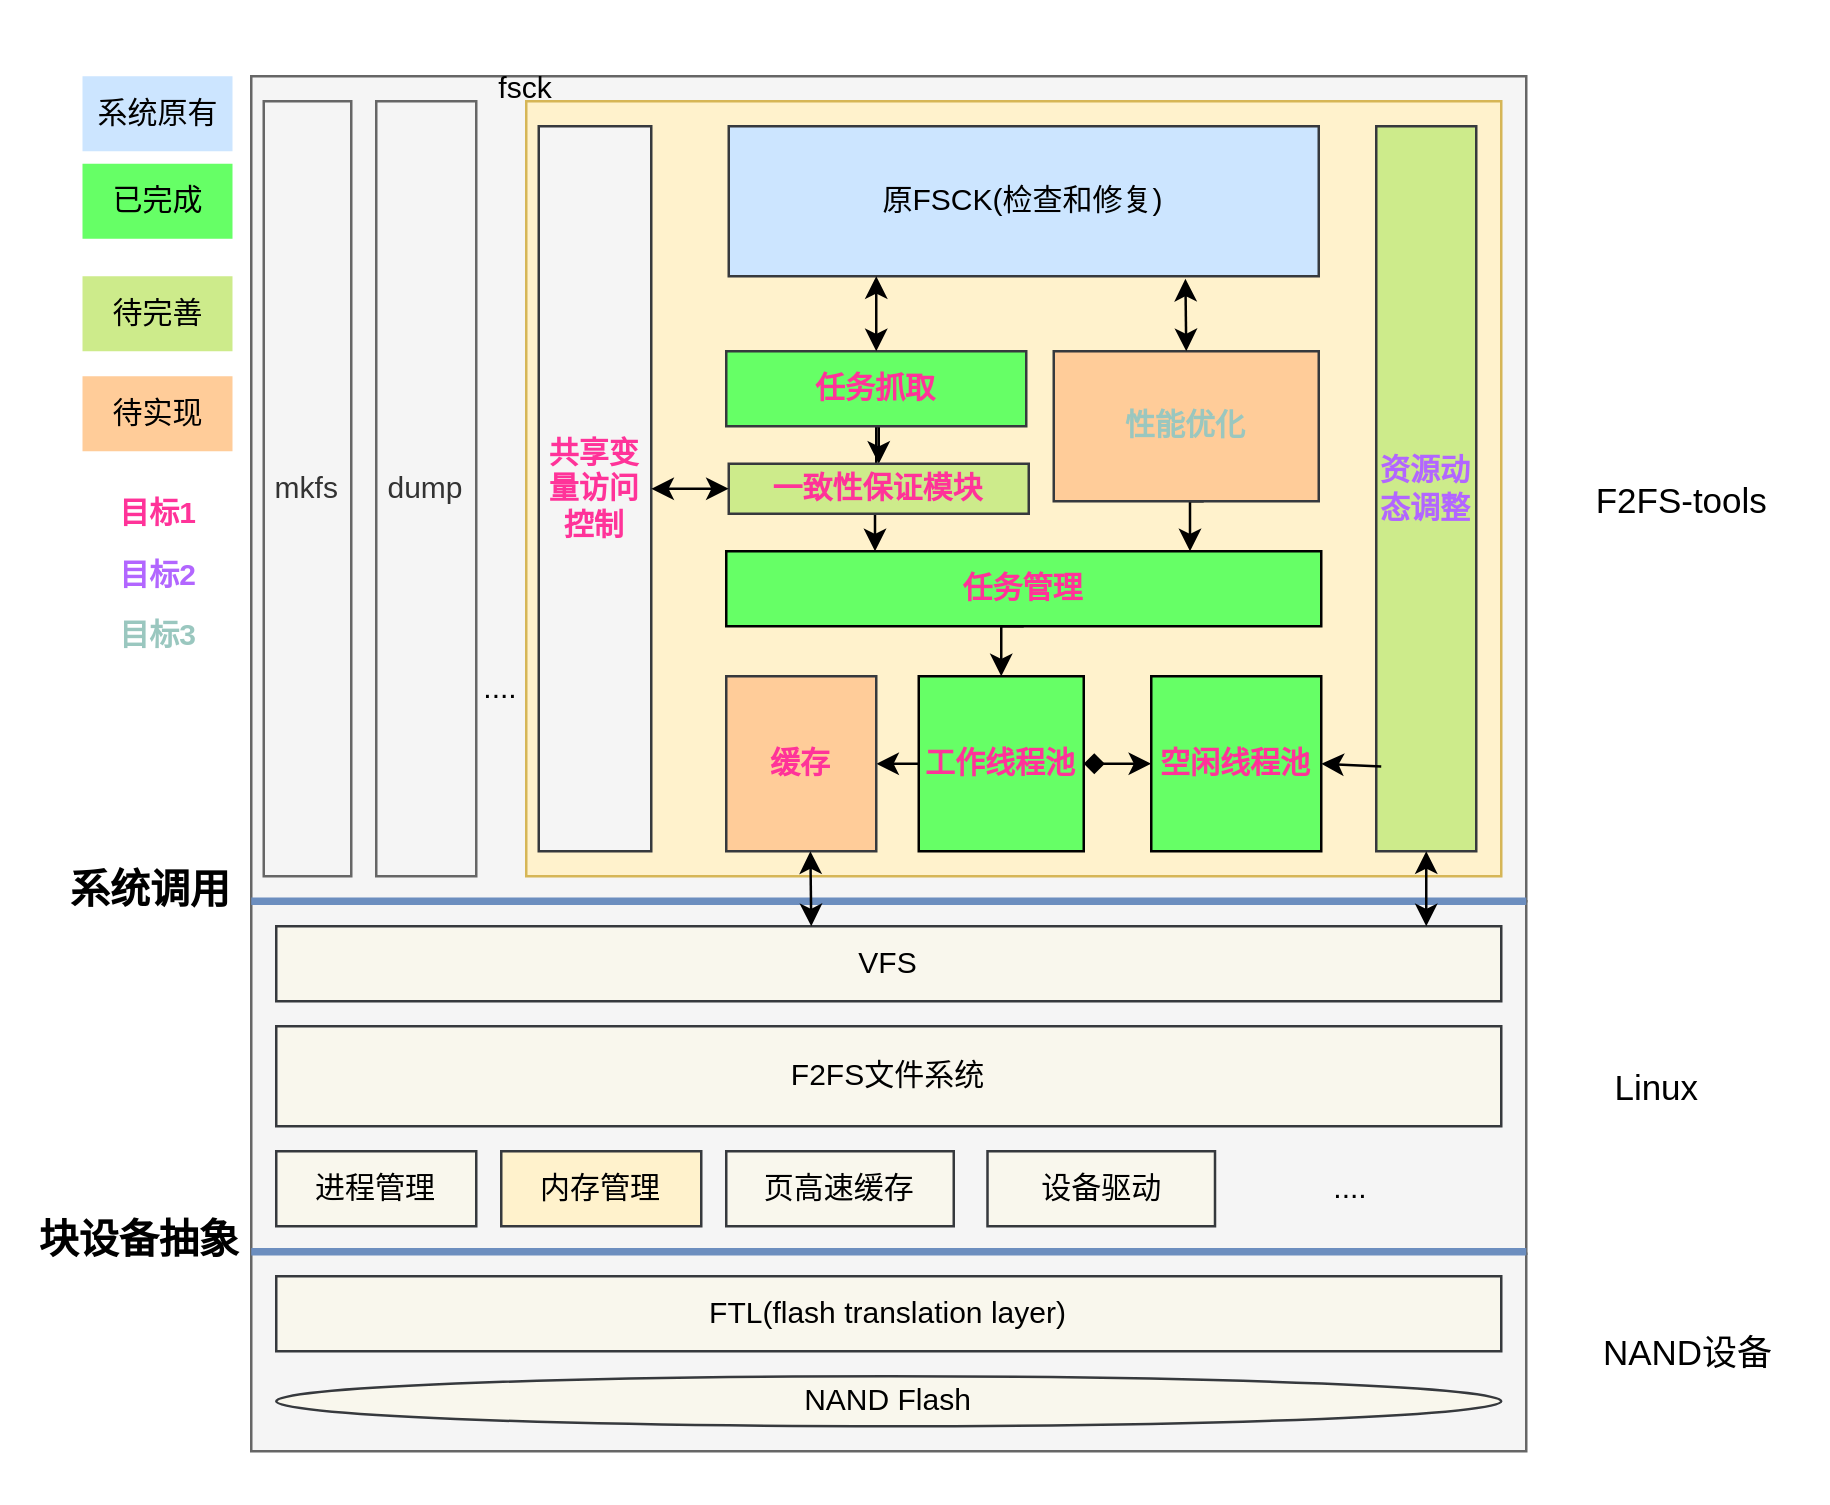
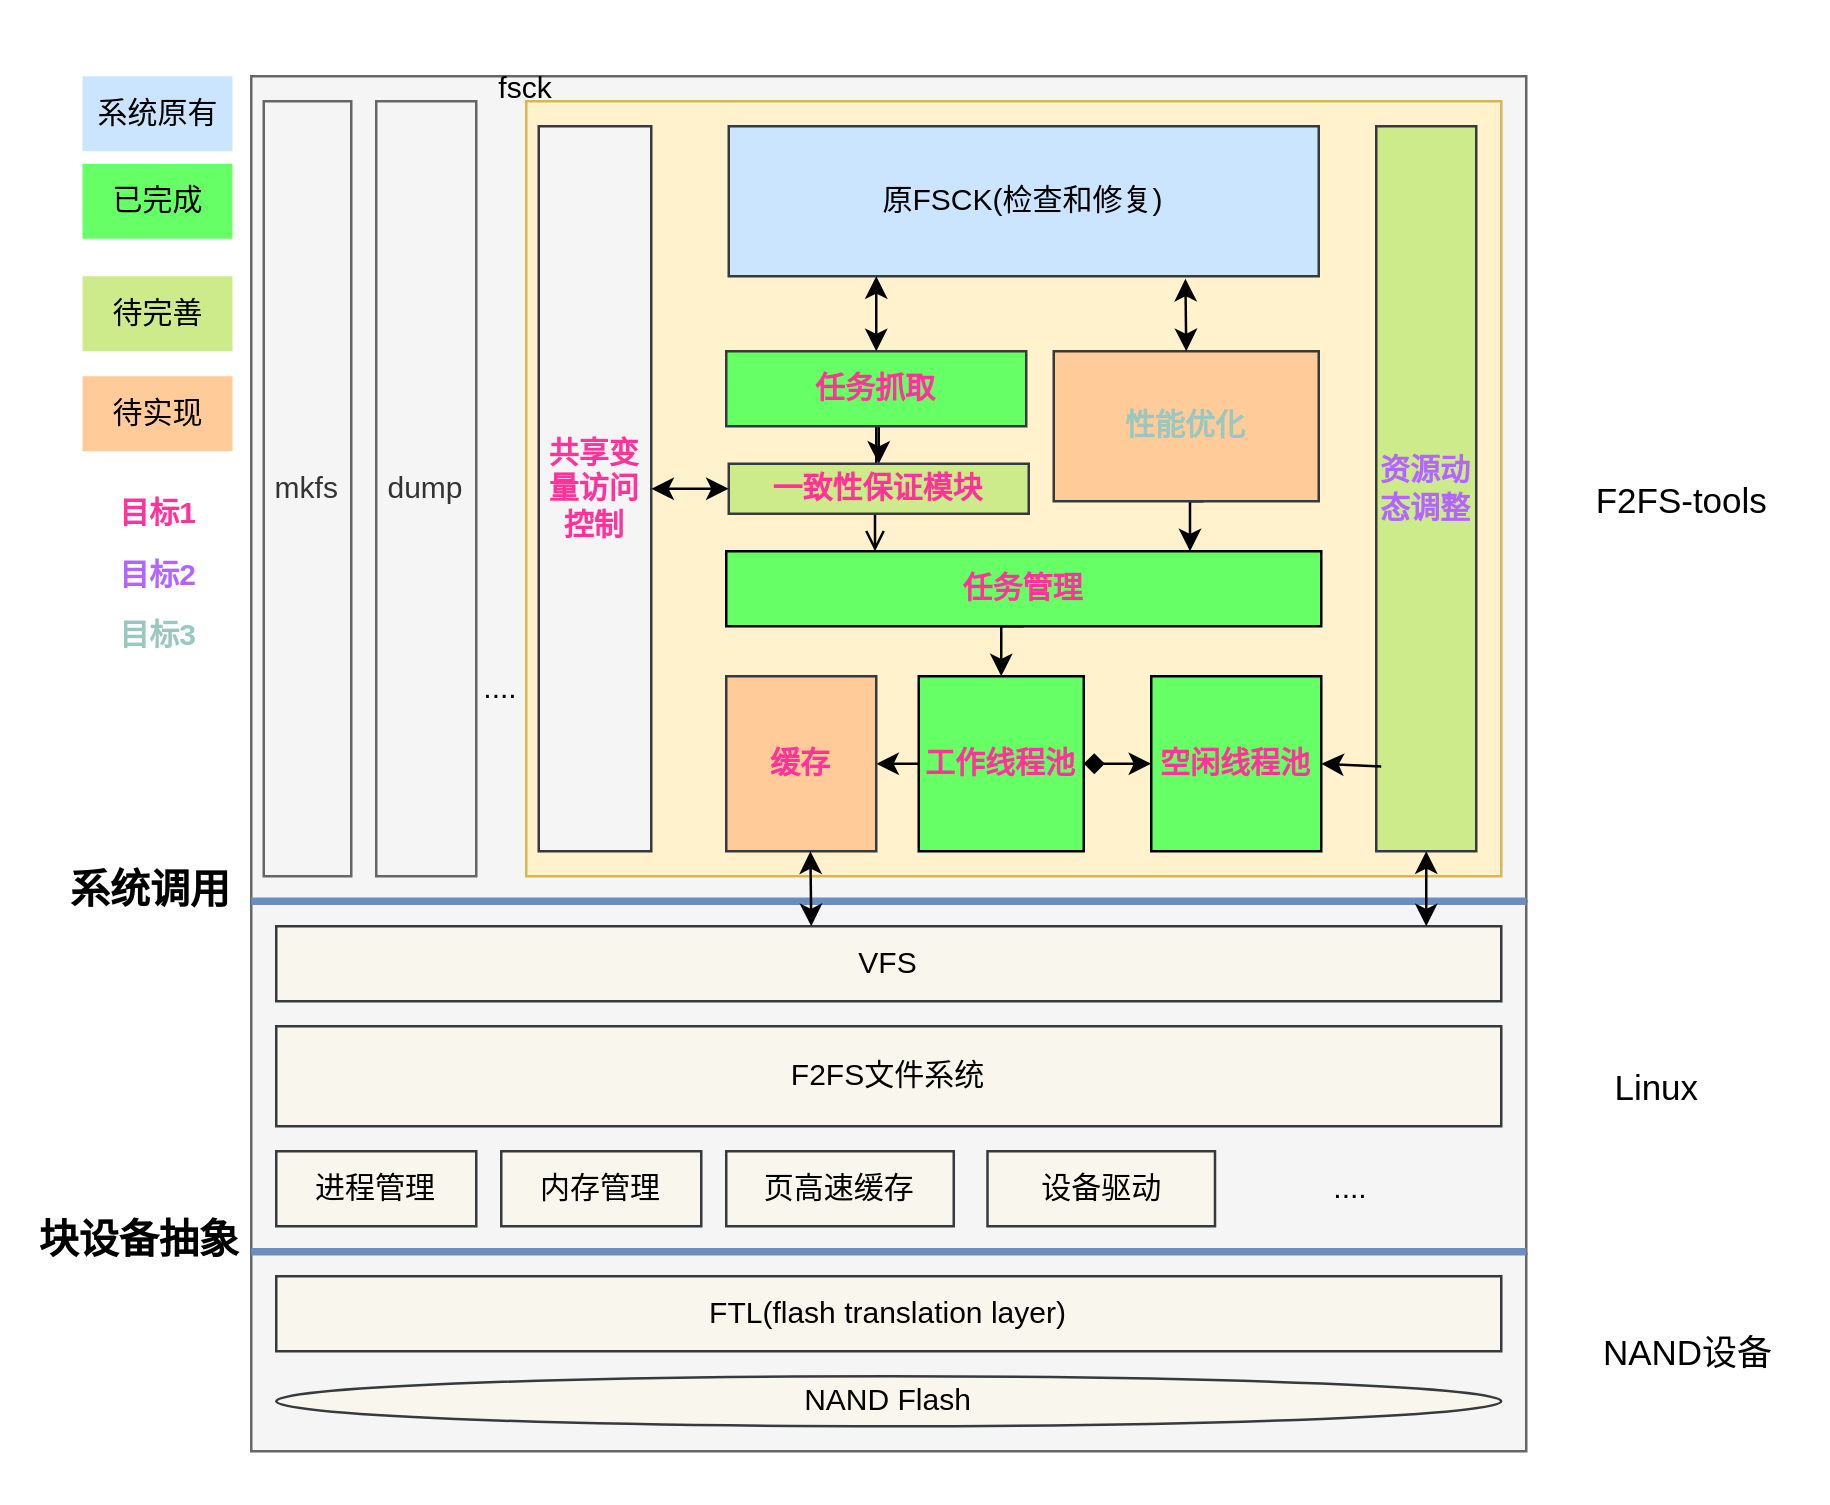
(875, 533) -> (875, 536)
(601, 1189) -> (601, 1189)
